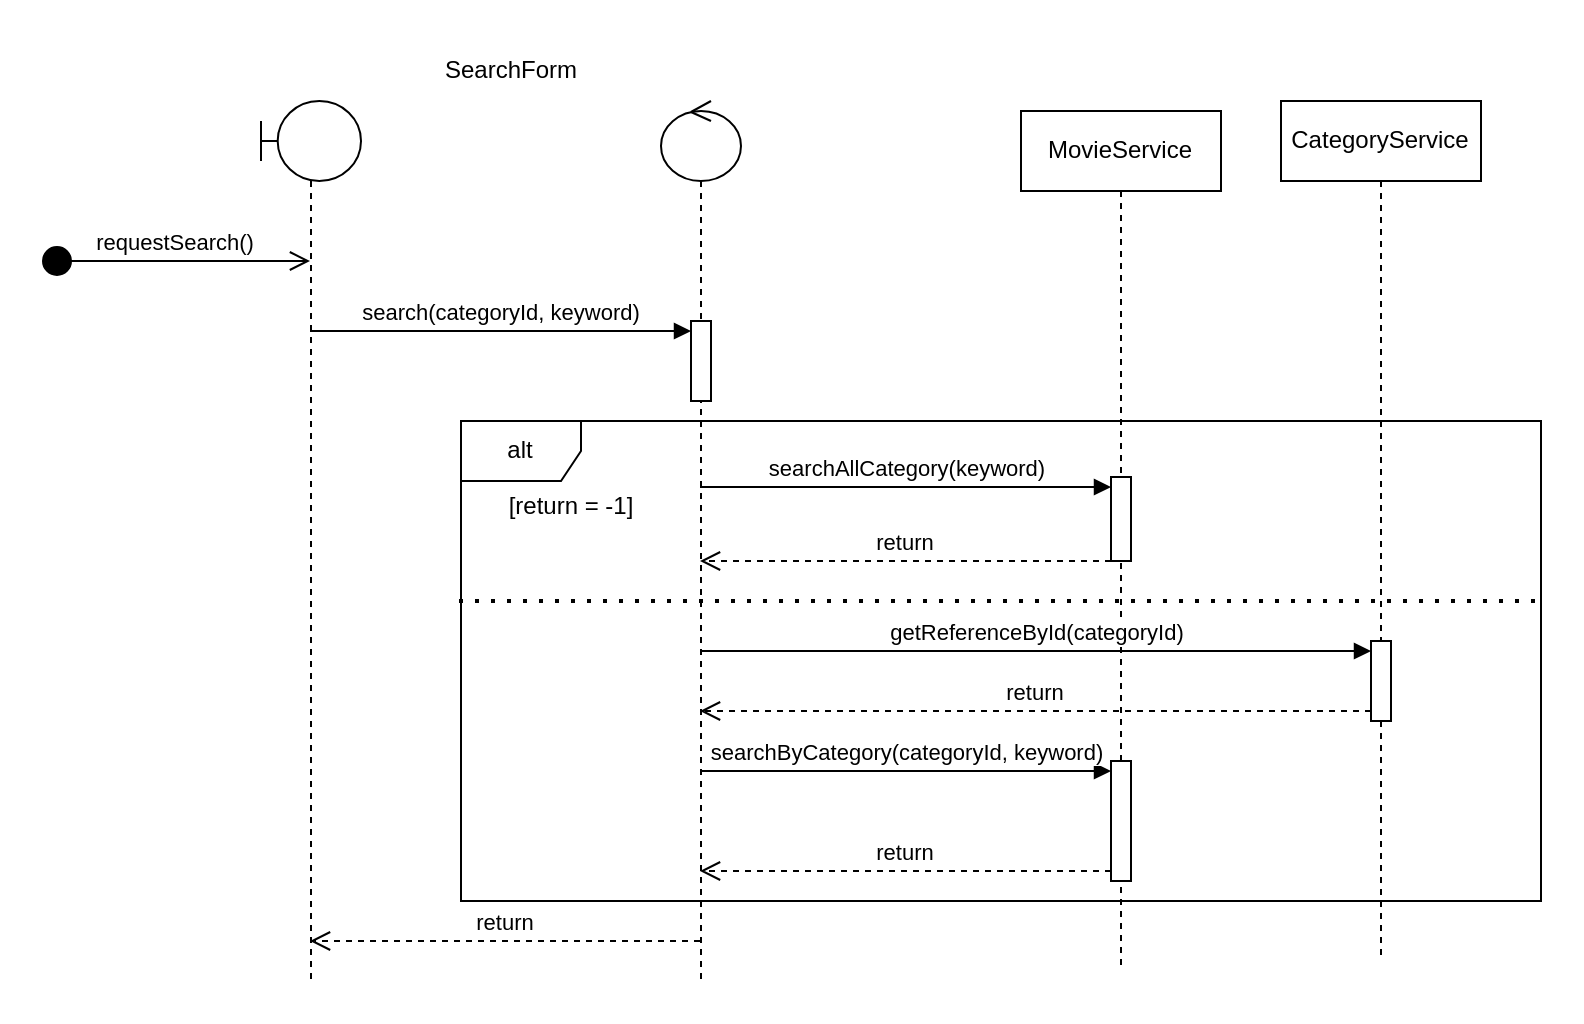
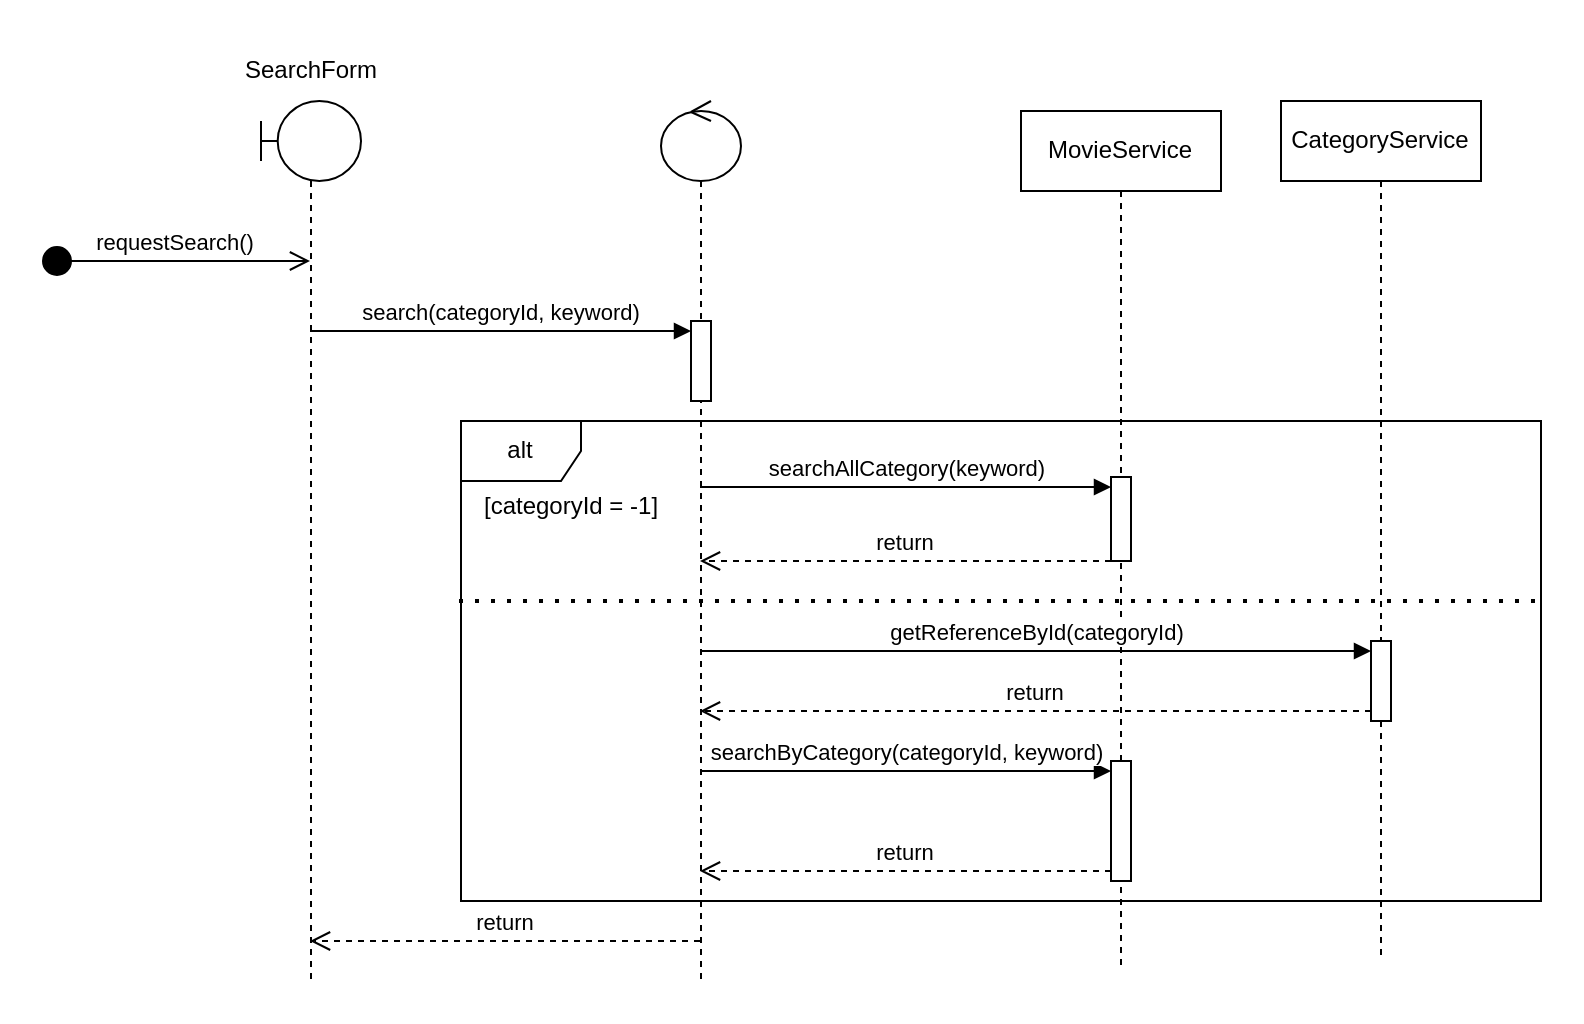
(511, 71) -> (311, 71)
(572, 507) -> (572, 507)
